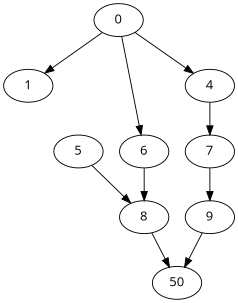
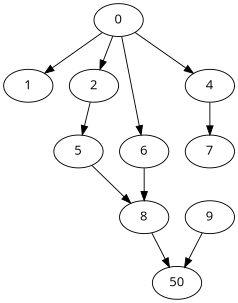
none -> (94, 86)
(210, 180) -> none
